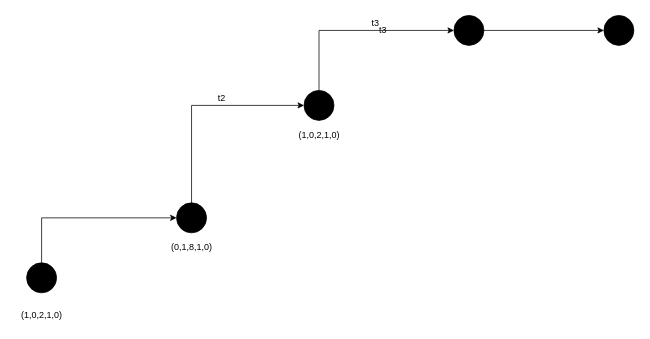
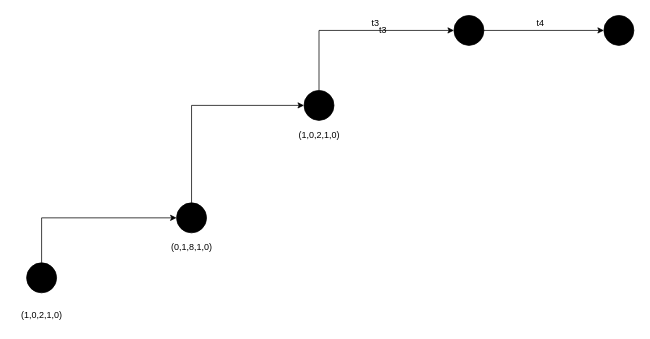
none -> (540, 23)
(222, 98) -> none
